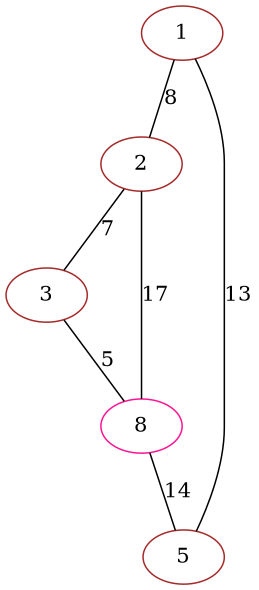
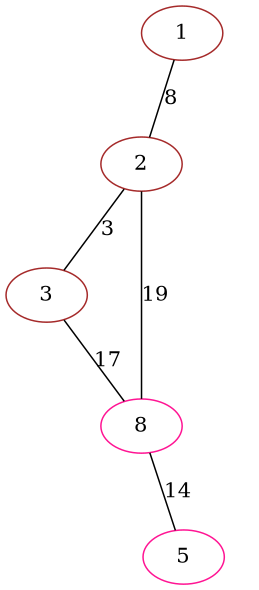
(108, 230) -> (108, 230)
(156, 295) -> (156, 295)
(224, 295) -> none
(108, 361) -> (108, 361)
(184, 557) -> (184, 557)
